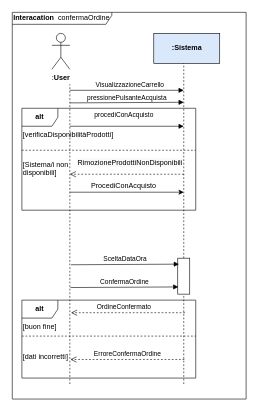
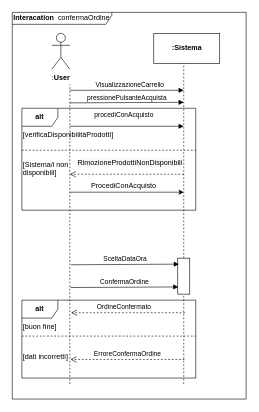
(187, 48) -> (187, 48)
